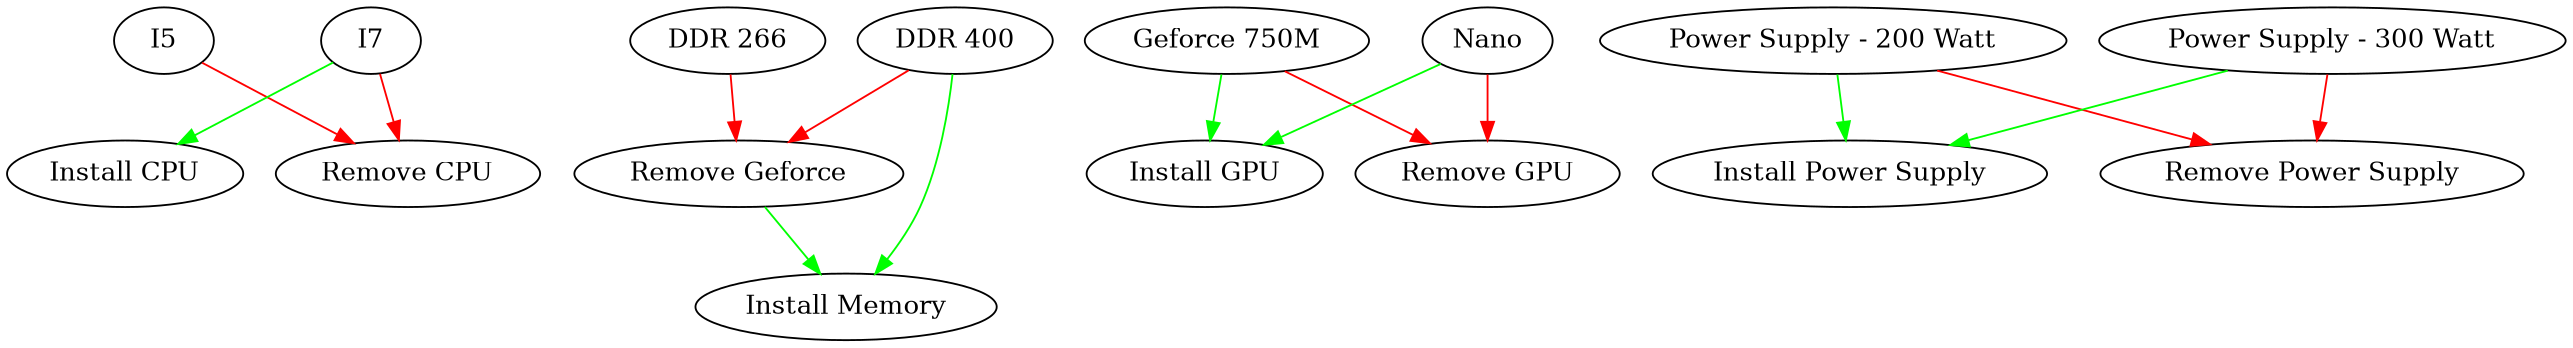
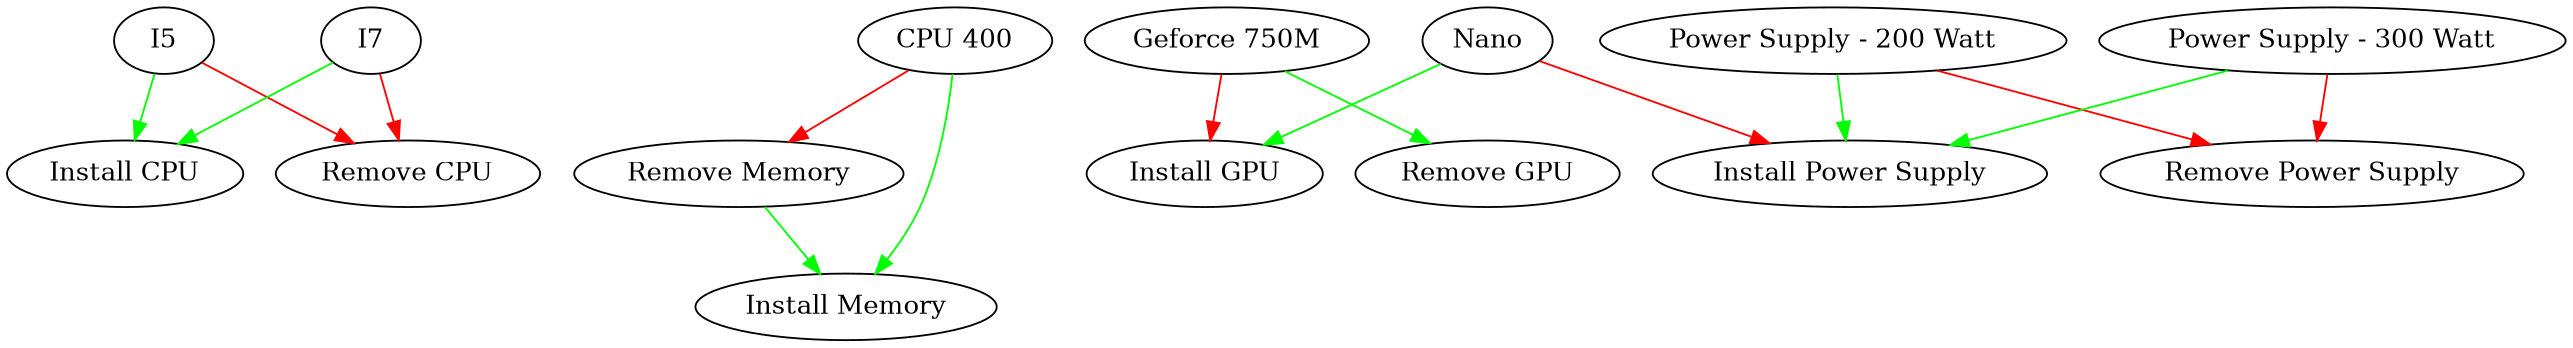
(728, 41) -> none
(955, 41) -> (955, 41)
(1336, 97) -> (1336, 97)
none -> (147, 98)
(1217, 98) -> (1217, 98)
(1488, 98) -> (1646, 99)
(739, 174) -> (739, 174)
